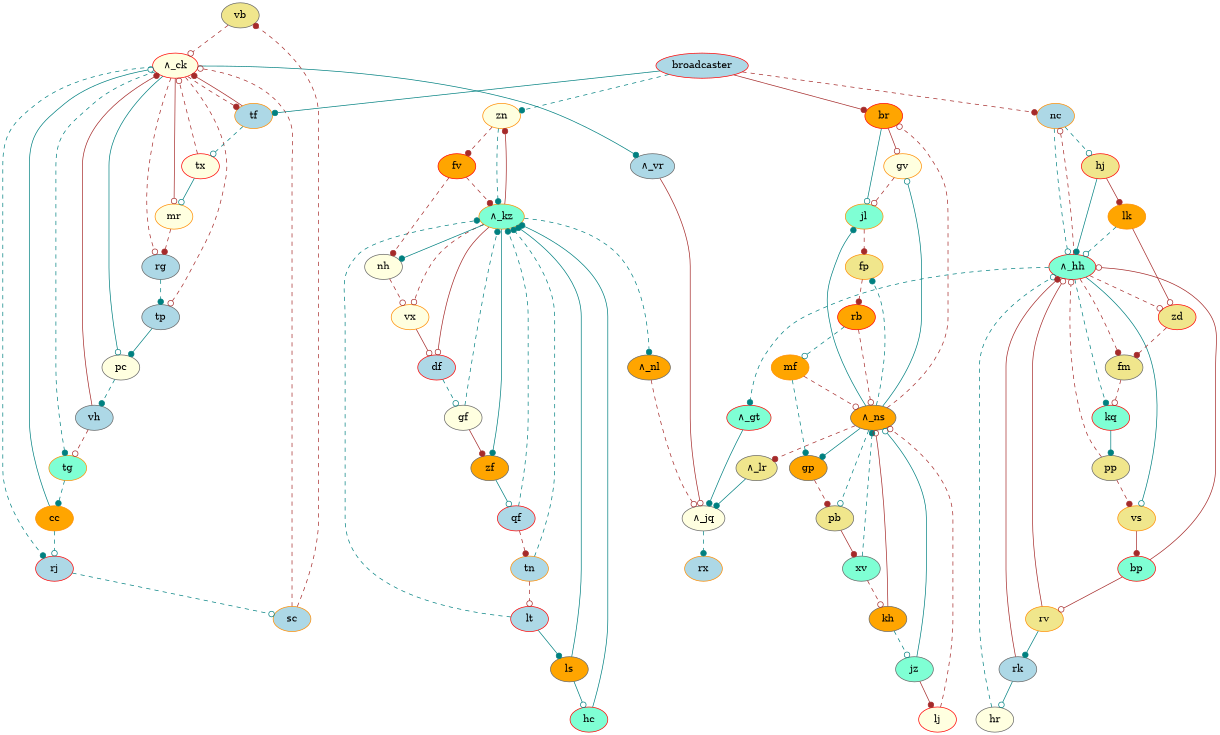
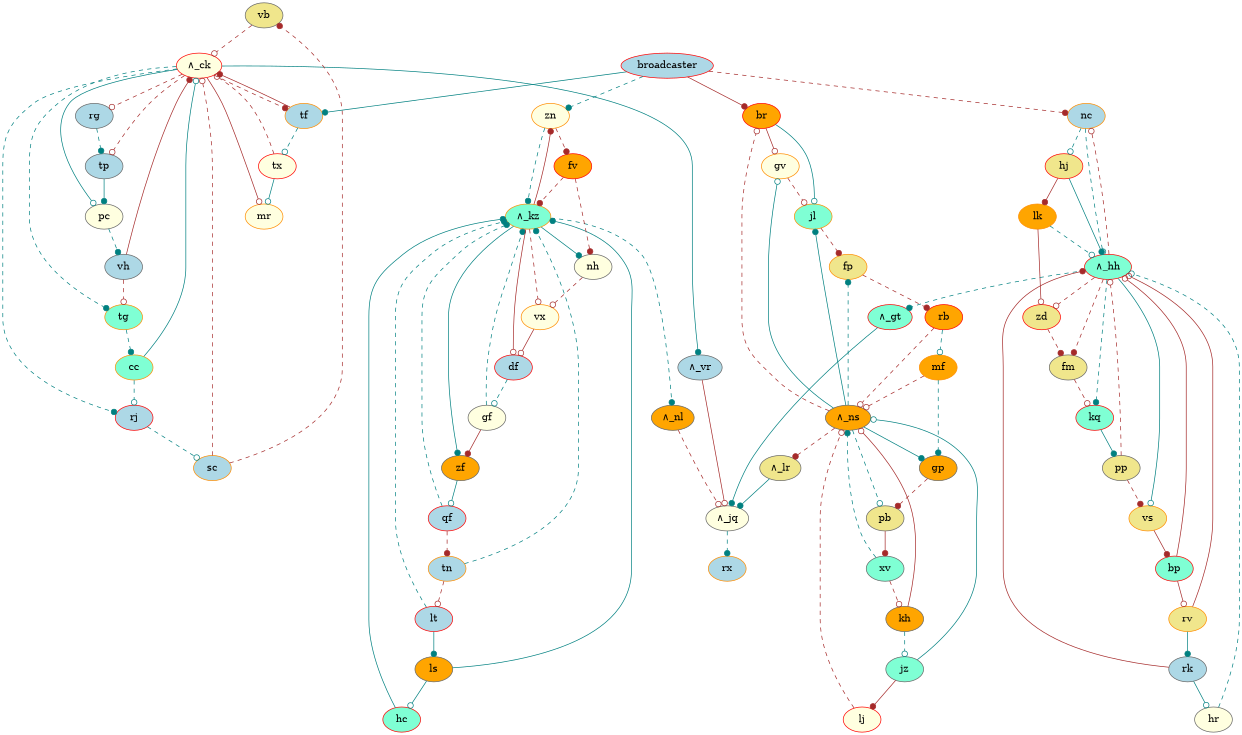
(168, 239) -> none
(54, 518) -> (134, 367)
